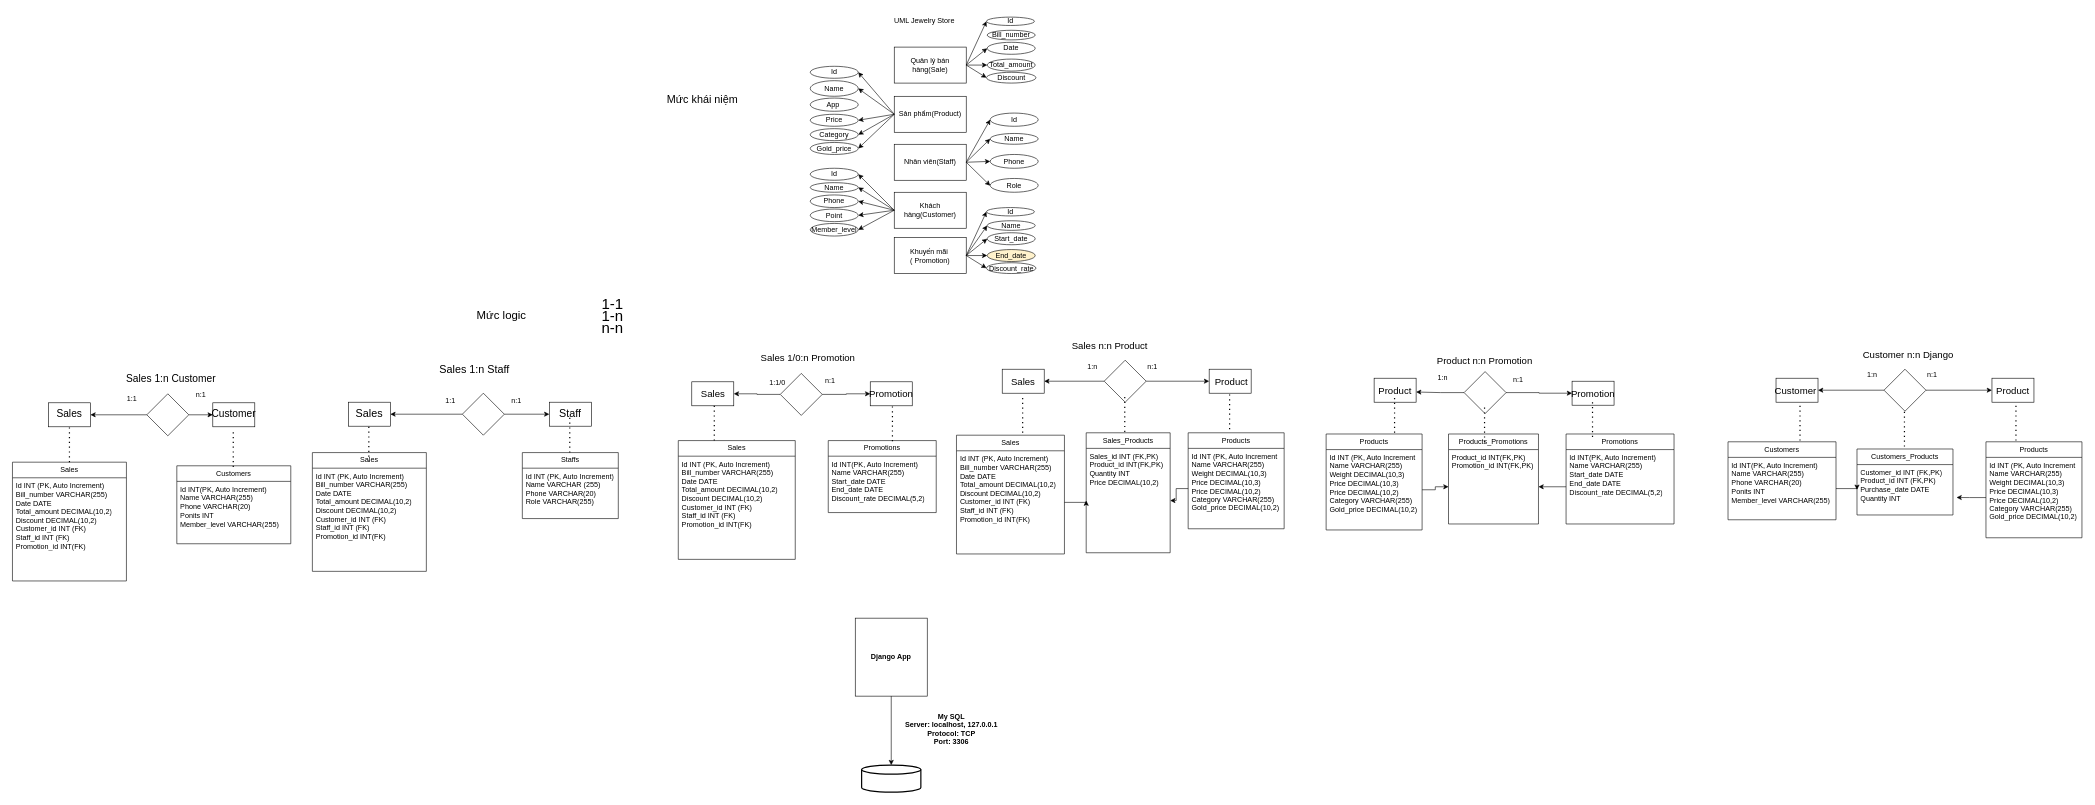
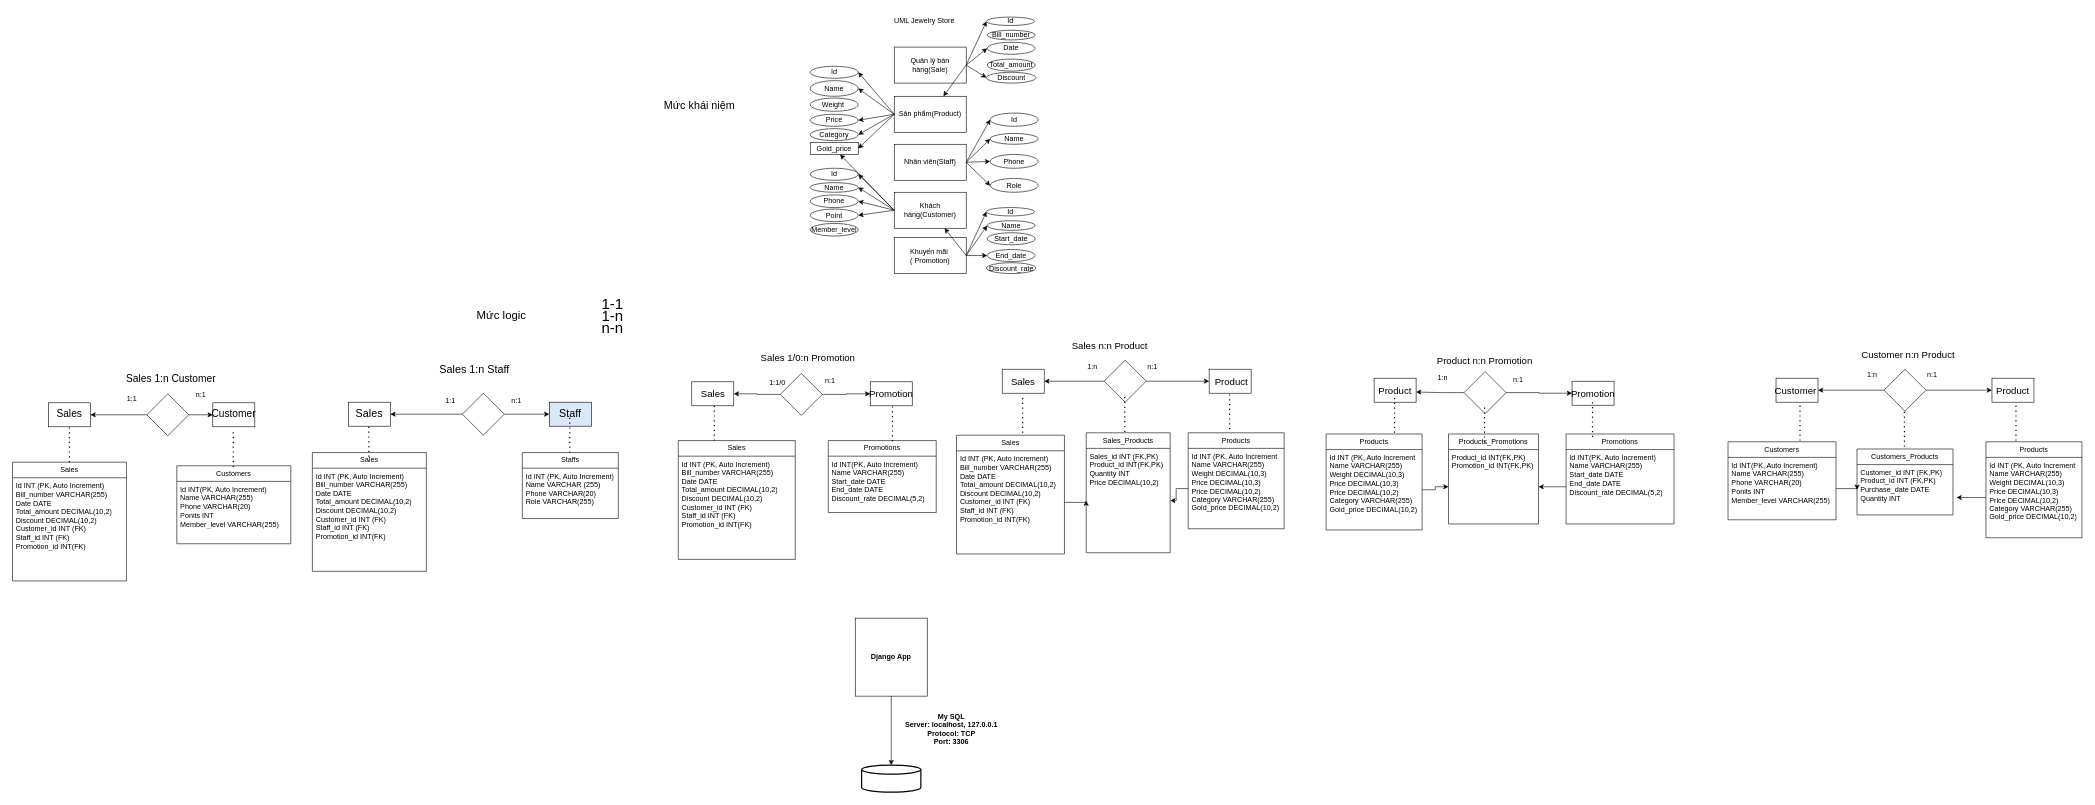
(981, 65) -> (955, 80)
(702, 99) -> (699, 105)
(834, 105) -> (834, 105)
(834, 149) -> (834, 149)
(876, 220) -> (857, 172)
(977, 247) -> (956, 242)
(1011, 256) -> (1011, 256)
(976, 261) -> none
(1909, 354) -> (1909, 354)
(570, 414) -> (570, 414)
